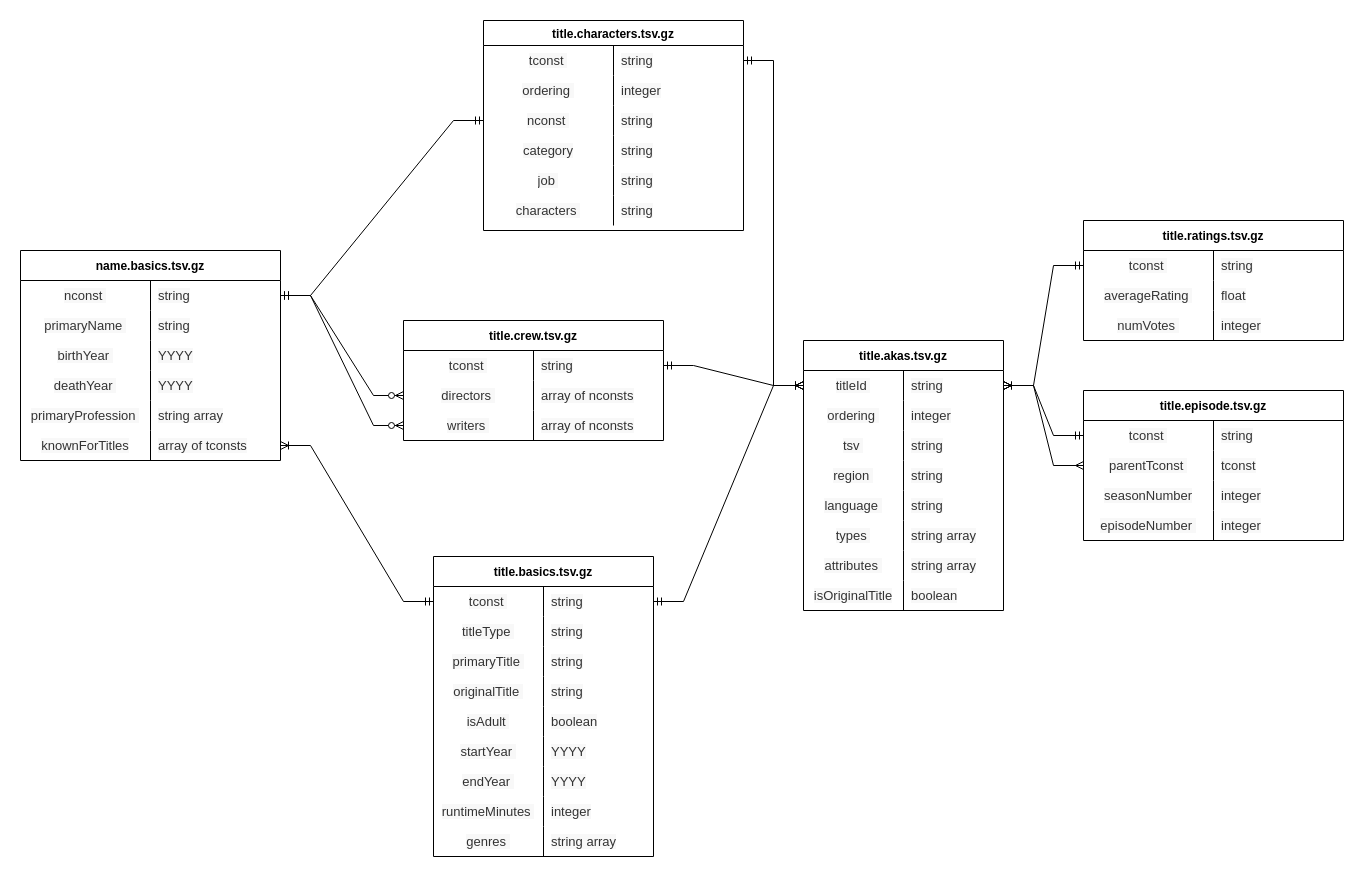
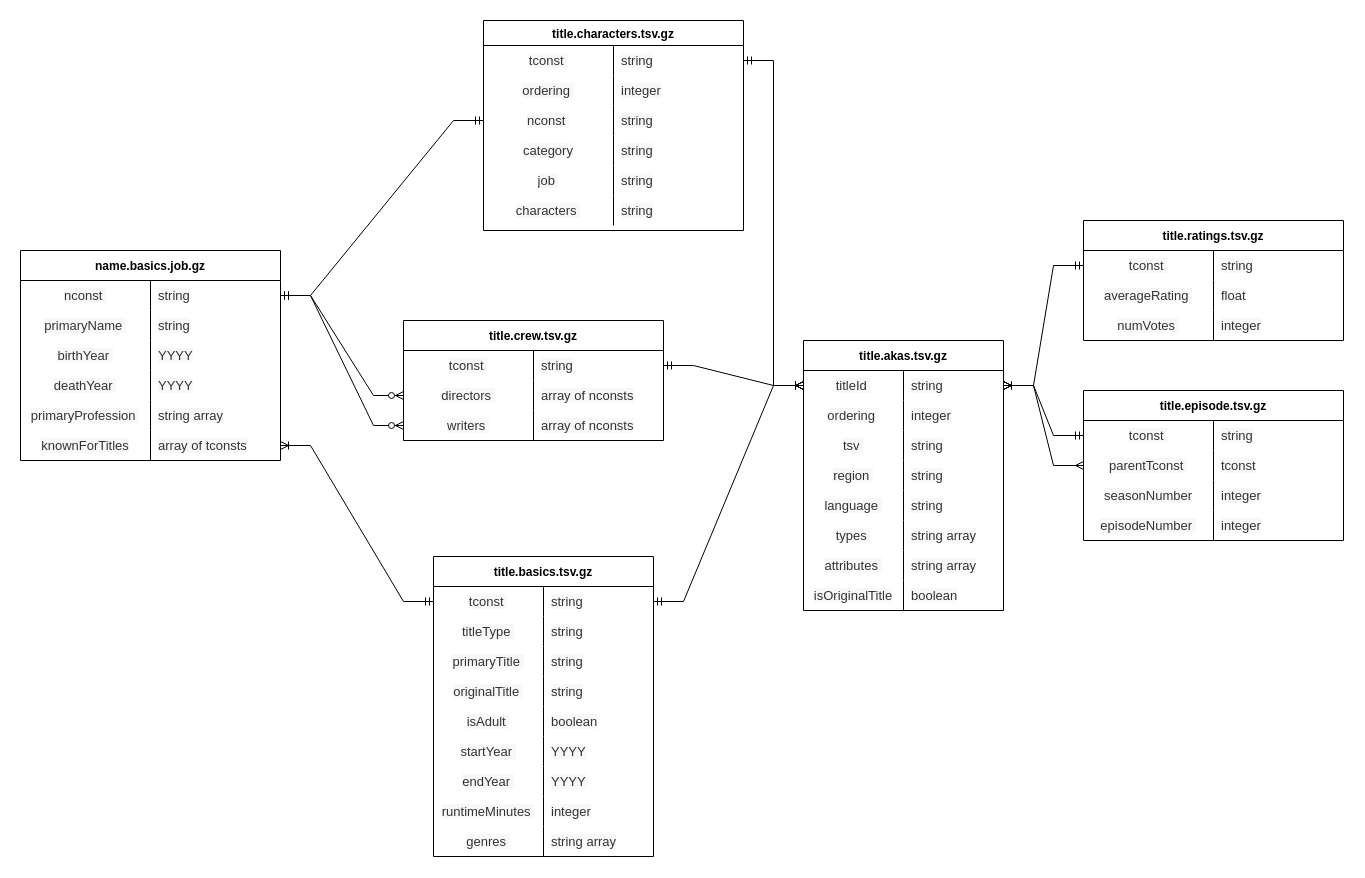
(150, 266) -> (150, 266)
